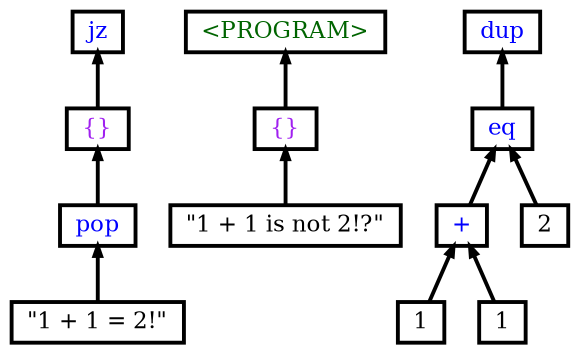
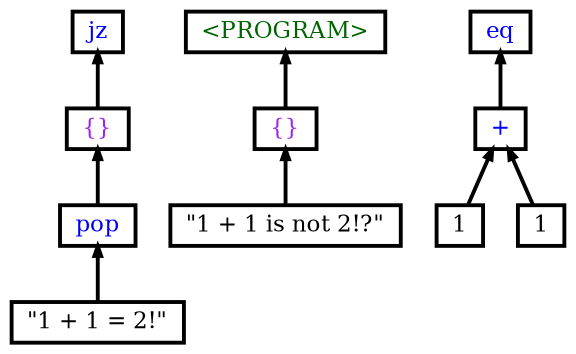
(502, 32) -> none
(545, 226) -> none
